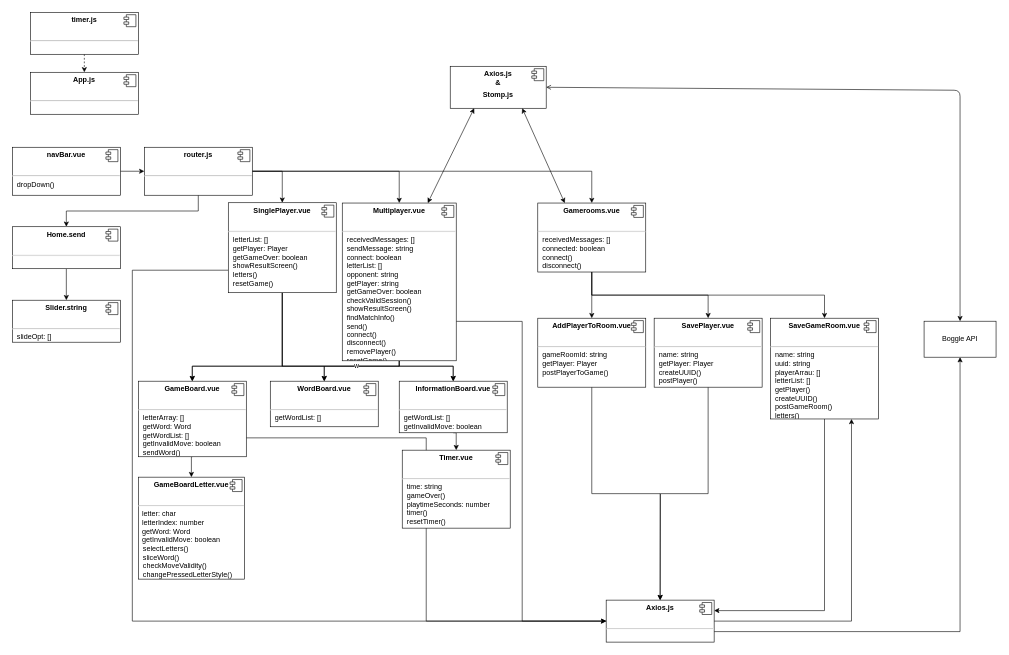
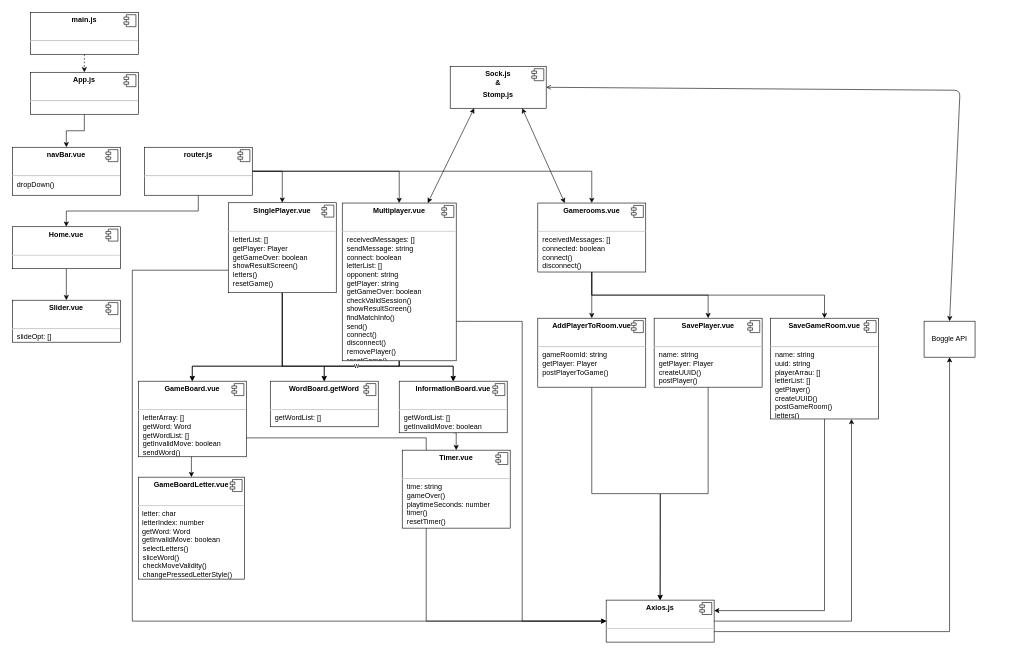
(45, 12) -> (43, 12)
(465, 66) -> (465, 66)
none -> (66, 133)
(138, 171) -> none
(30, 227) -> (27, 227)
(35, 300) -> (33, 300)
(960, 339) -> (950, 339)
(298, 381) -> (304, 381)
